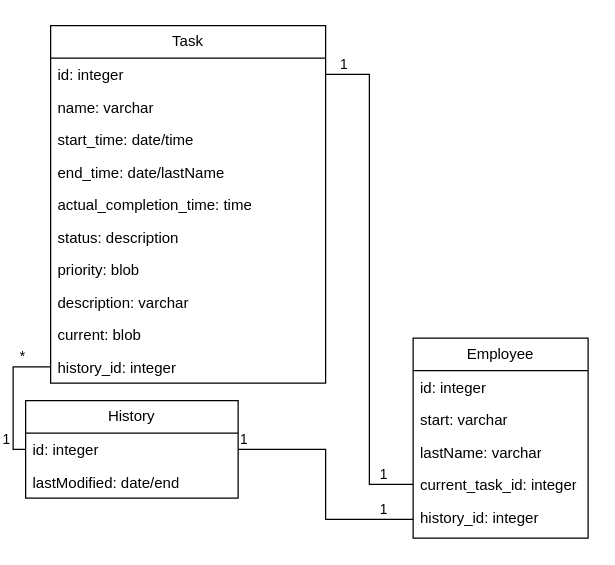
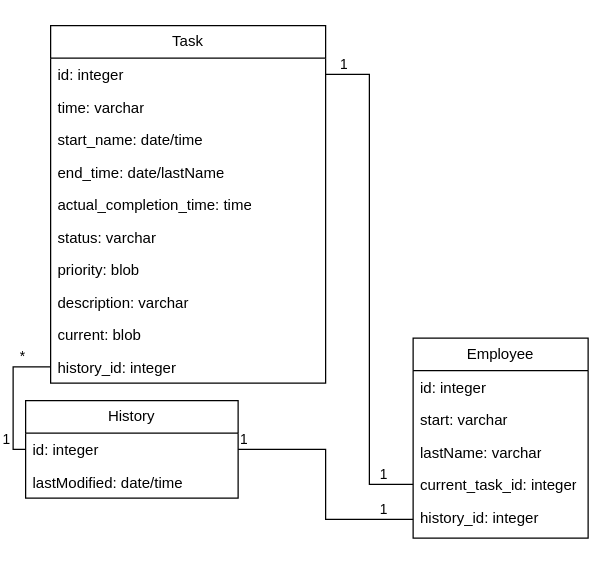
(109, 108) -> (107, 108)
(139, 141) -> (140, 141)
(130, 238) -> (117, 238)
(116, 483) -> (118, 483)
